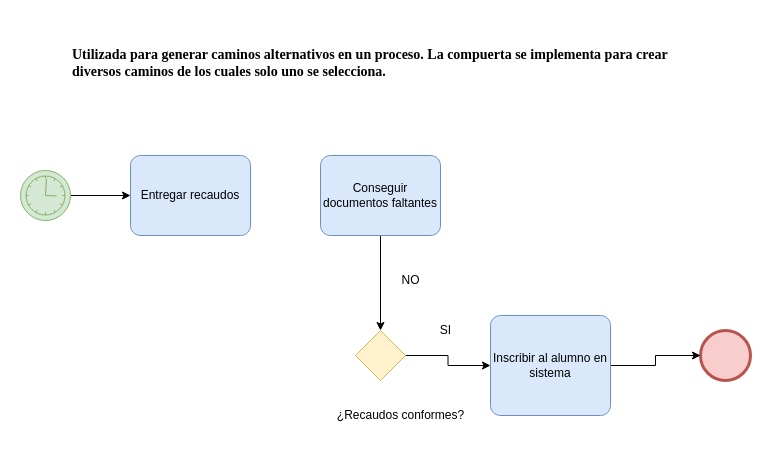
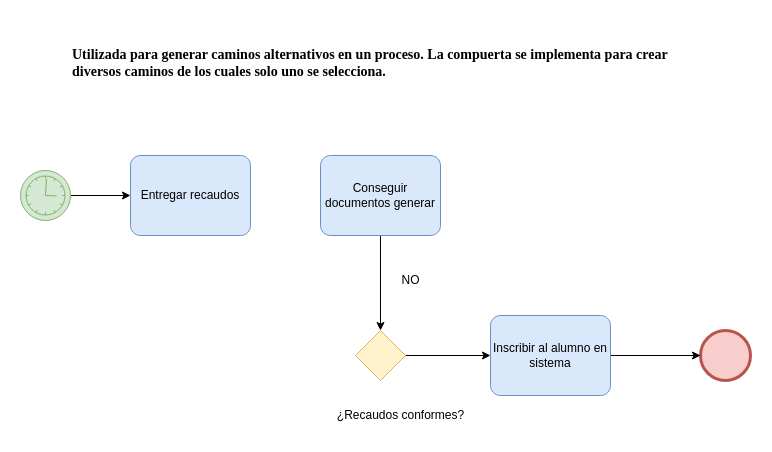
(381, 196) -> (381, 196)
(446, 331) -> none
(551, 366) -> (551, 356)
